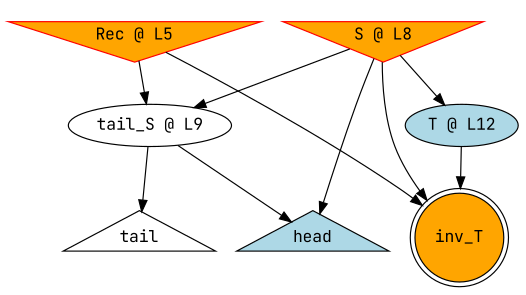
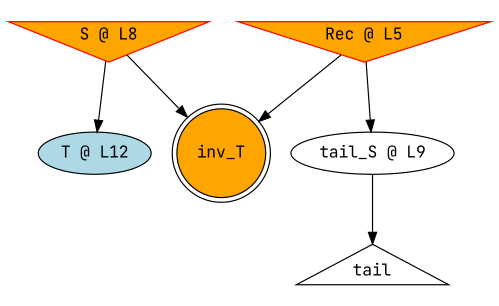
(277, 76) -> none
(461, 162) -> none
(313, 238) -> none
